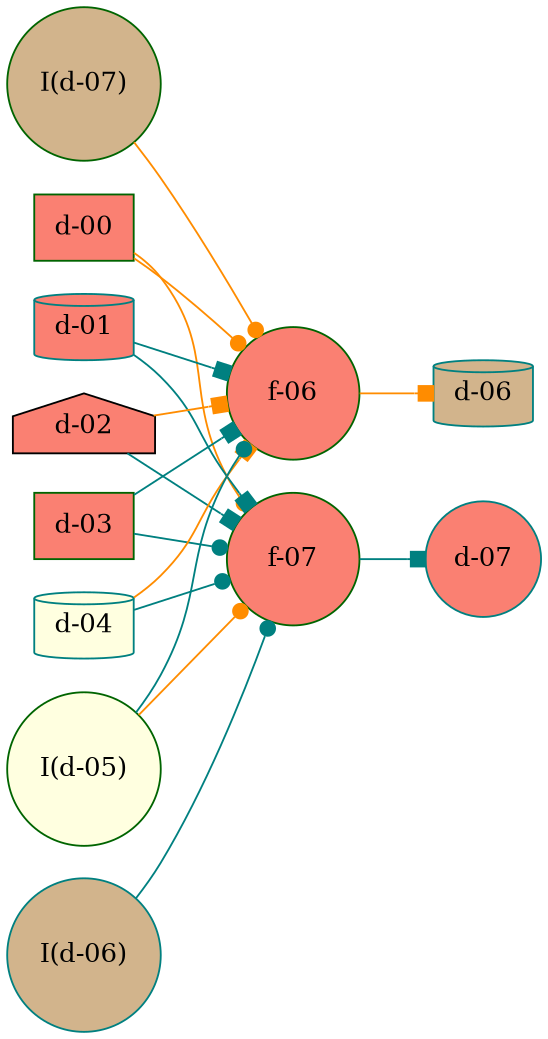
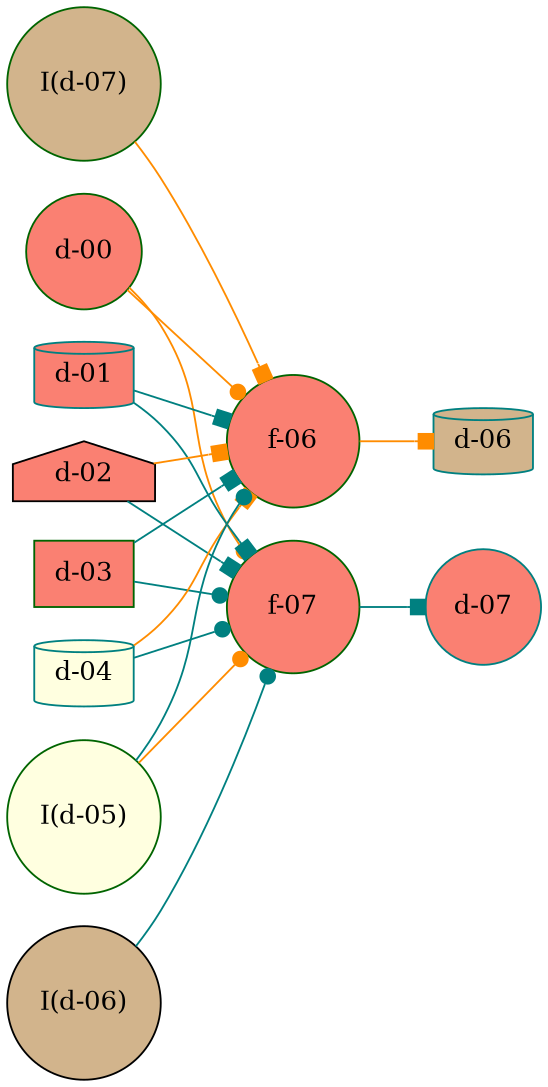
(84, 228) -> (84, 252)
(196, 231) -> (202, 249)
(84, 955) -> (84, 1003)
